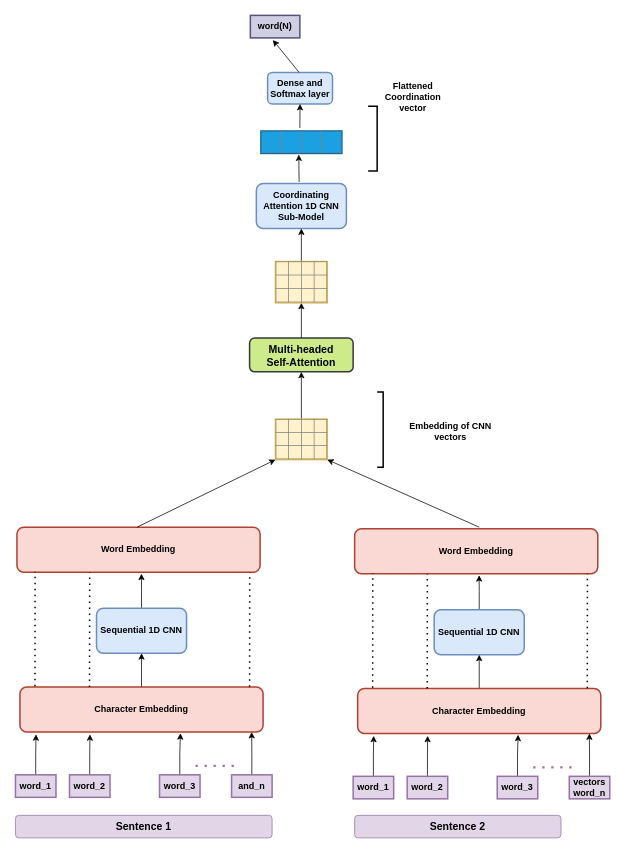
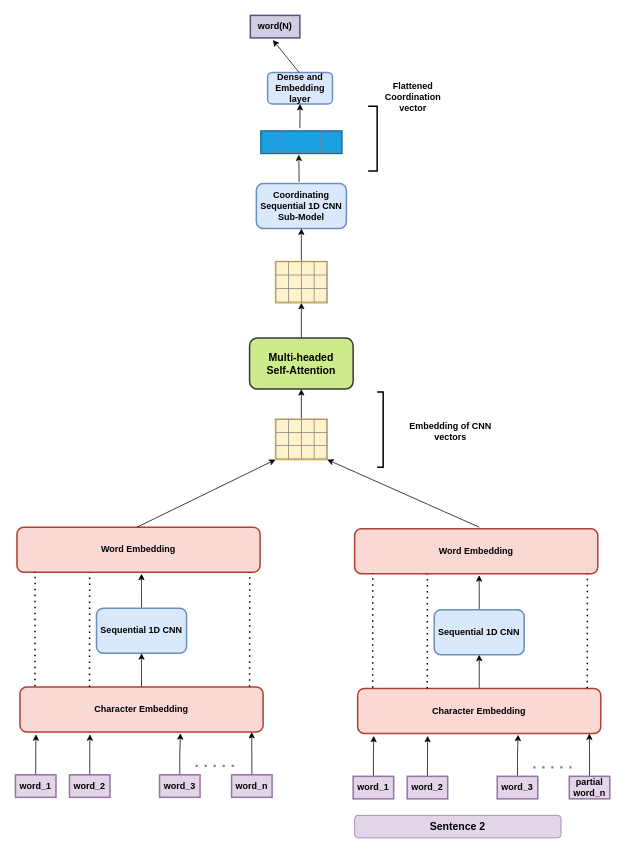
(300, 88) -> (300, 88)
(301, 206) -> (301, 206)
(301, 355) -> (301, 363)
(252, 786) -> (252, 786)
(589, 787) -> (589, 787)
(144, 826) -> none
